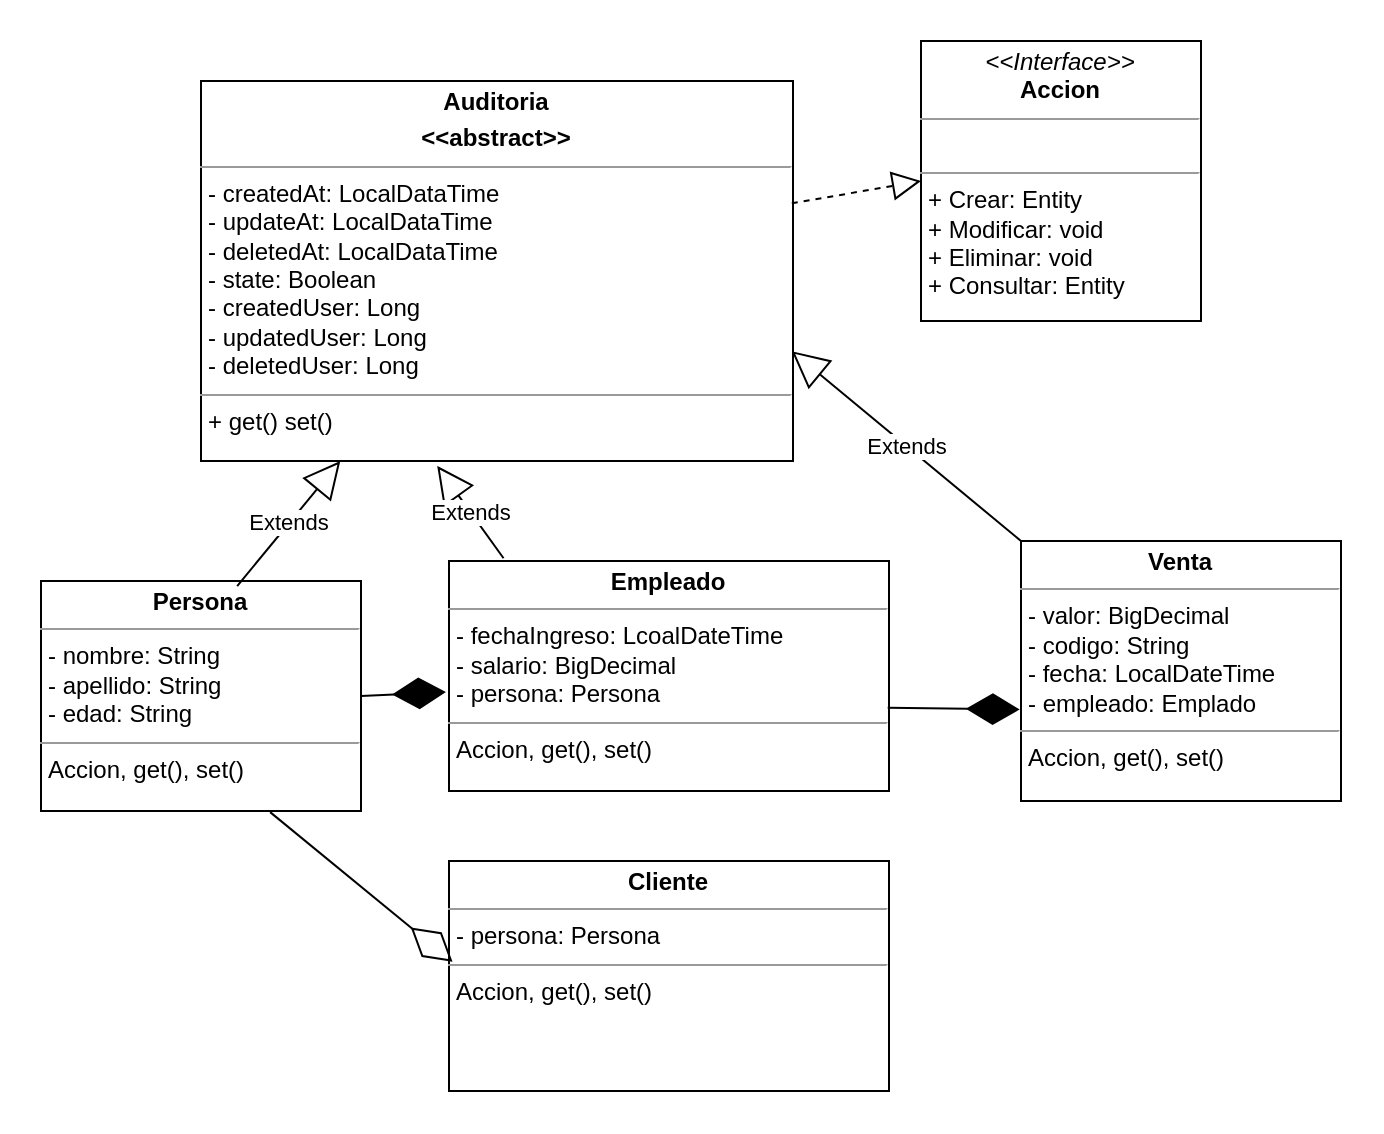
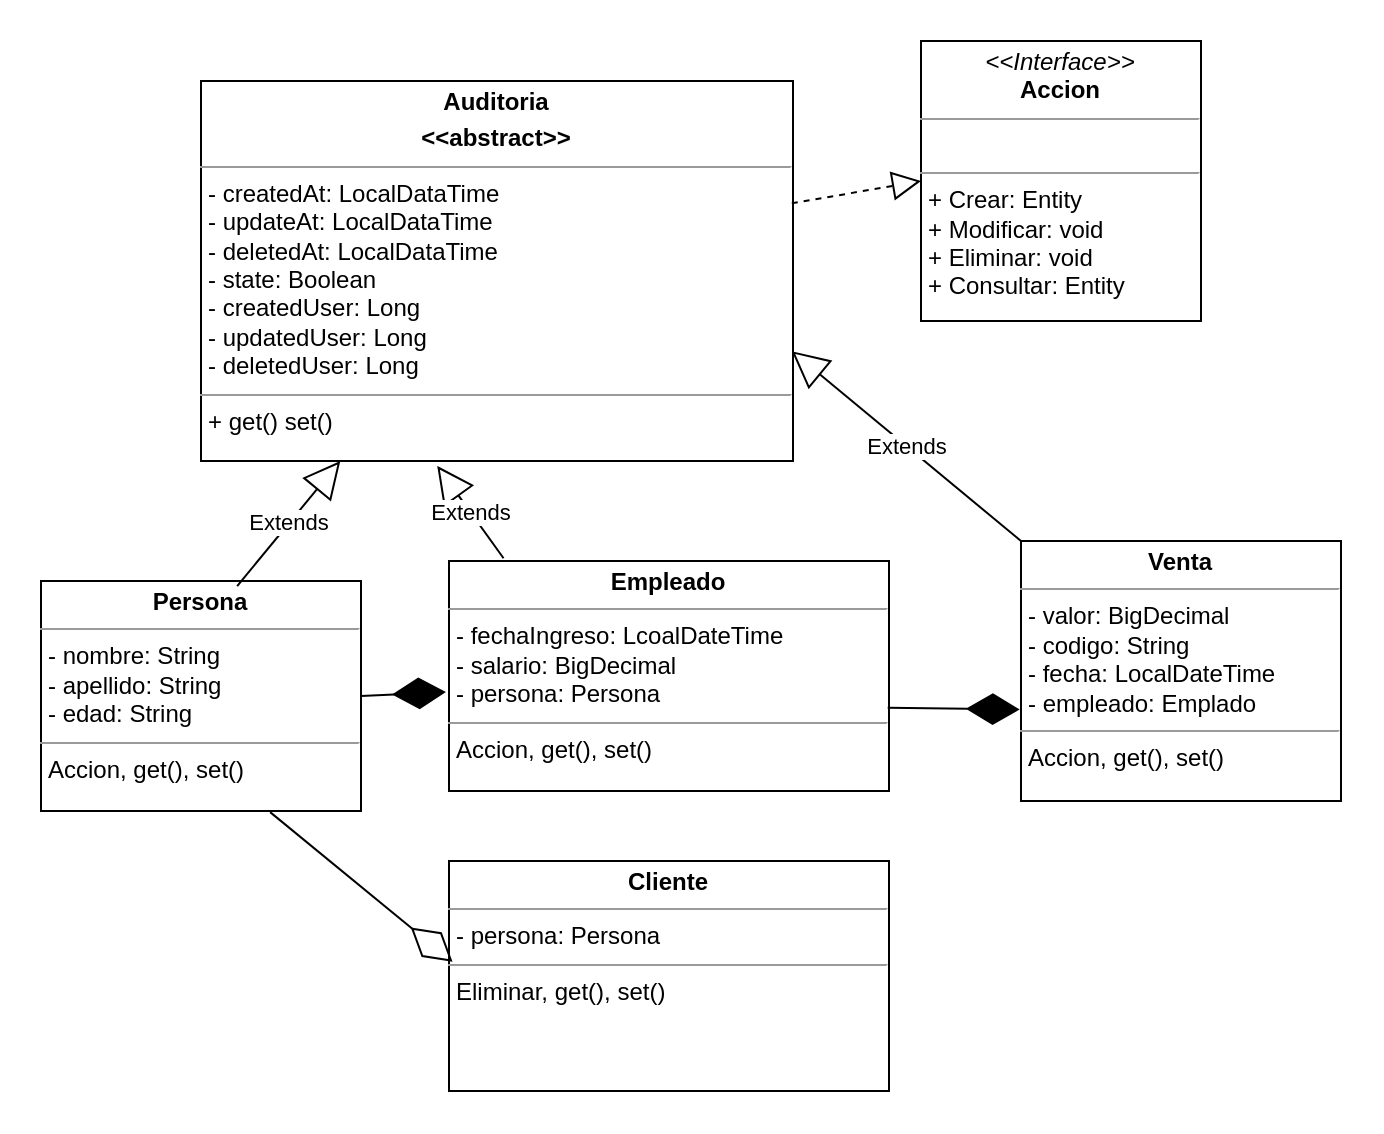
(568, 904) -> (575, 904)
